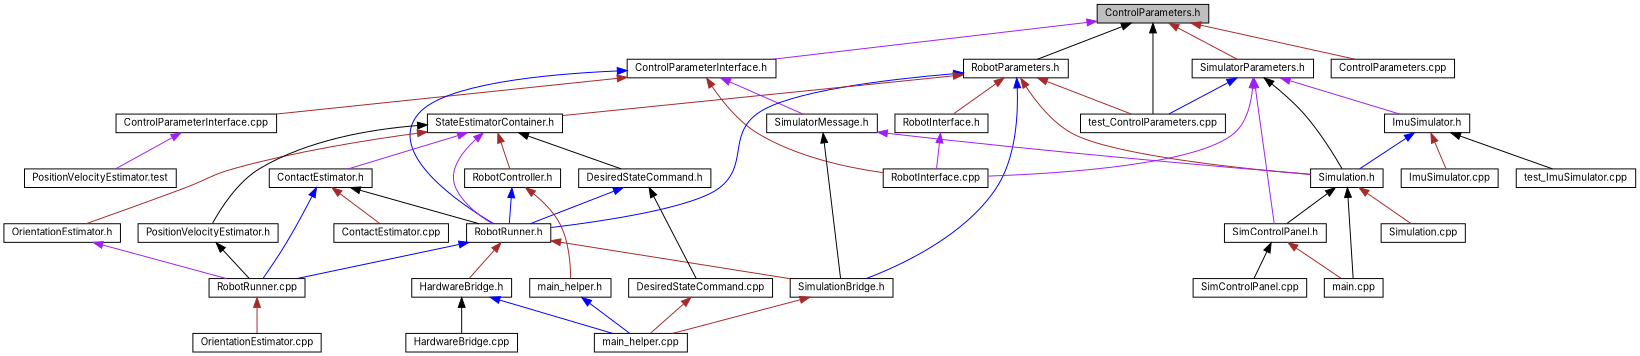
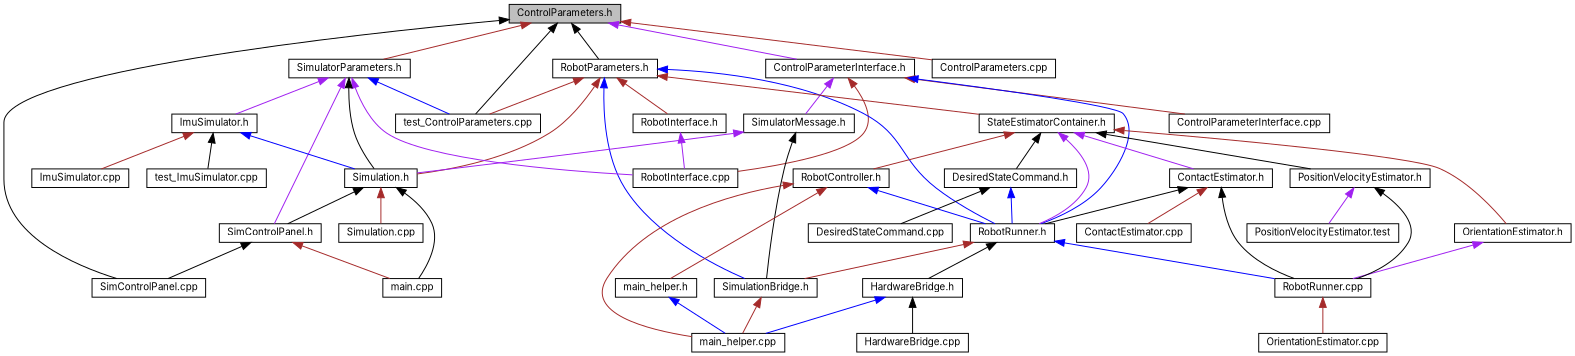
none -> (138, 69)
(144, 153) -> (1339, 210)
(289, 238) -> (1245, 249)
(482, 264) -> (958, 263)
(667, 319) -> (635, 247)
